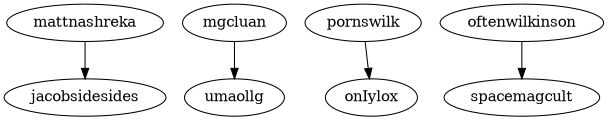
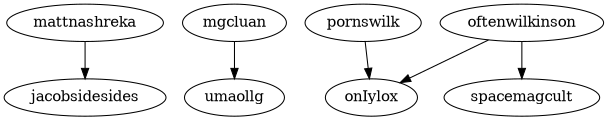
none -> (449, 59)
